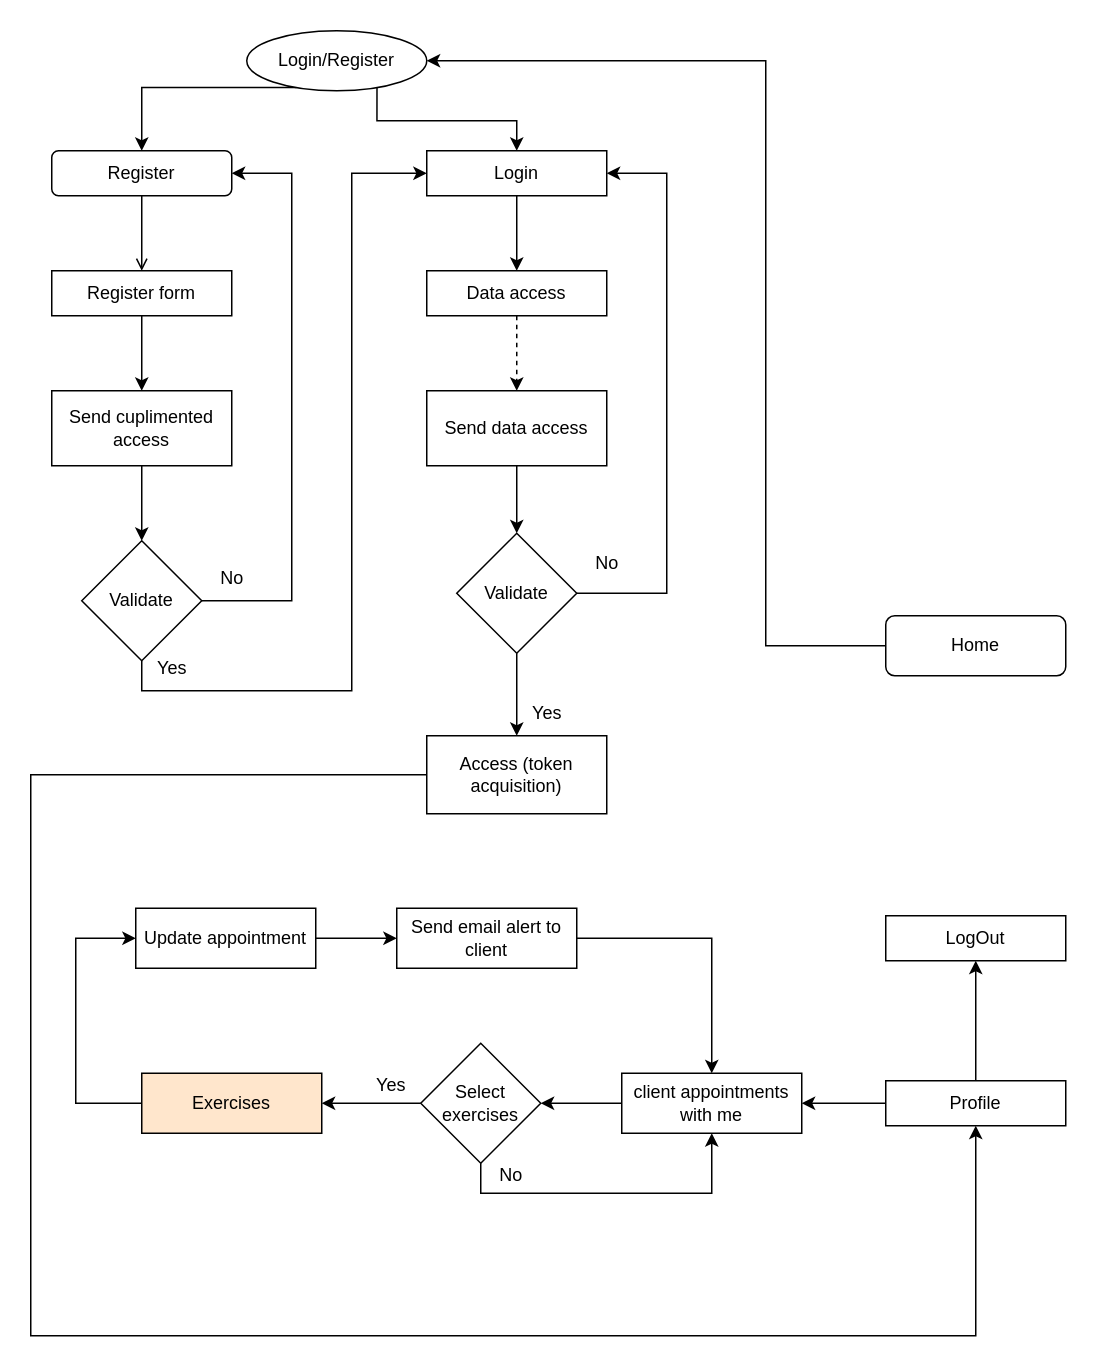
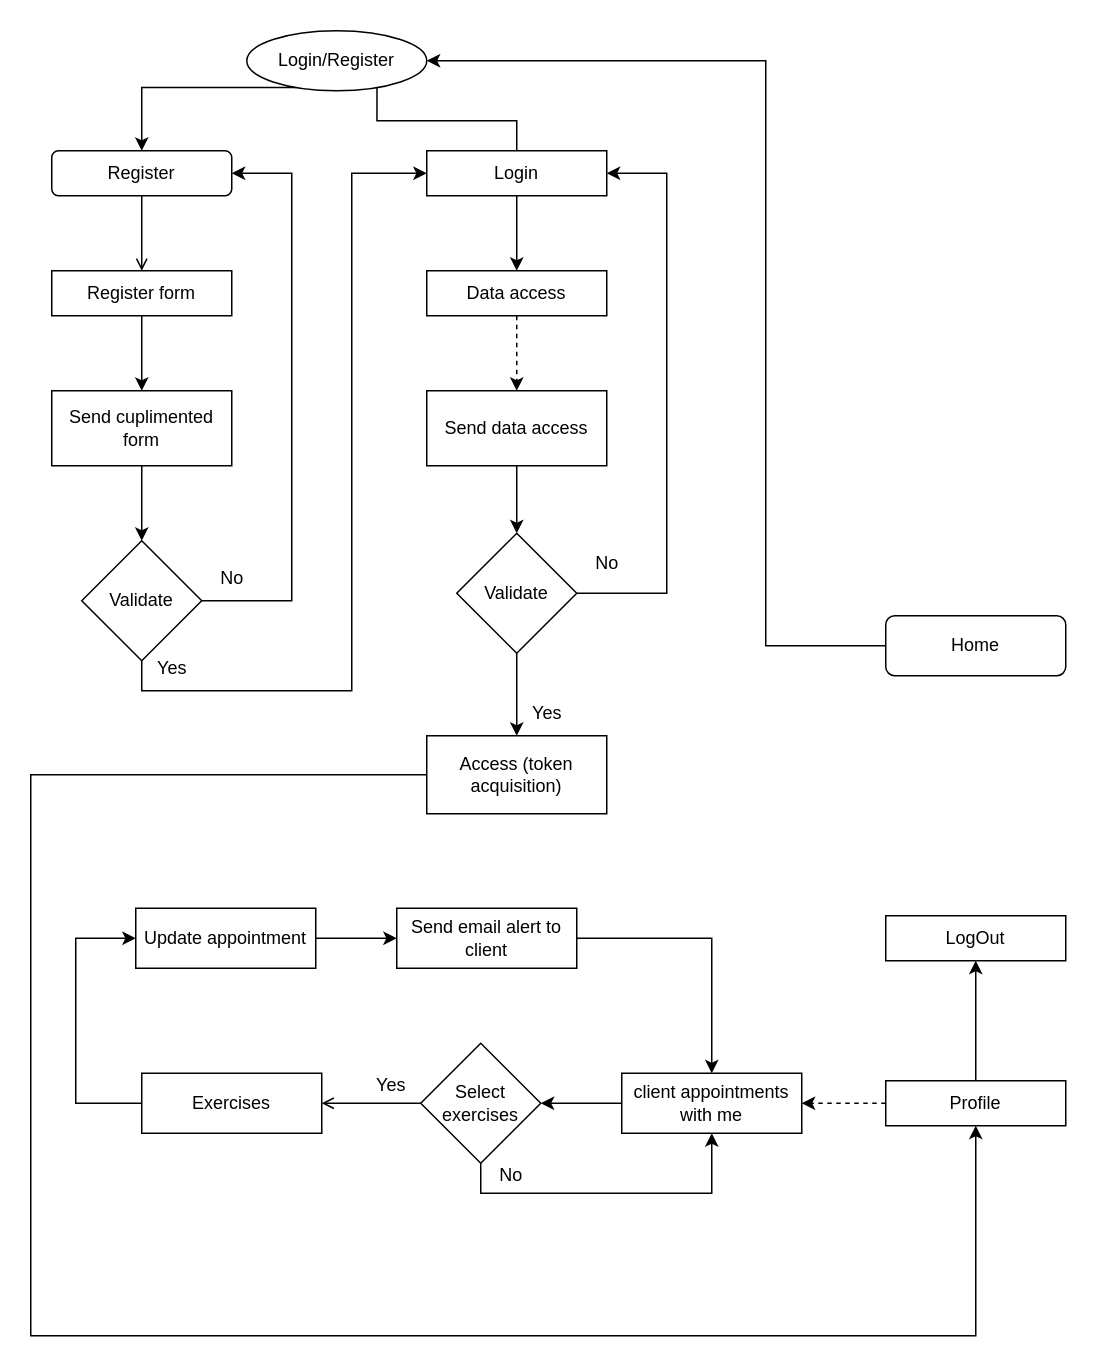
(517, 139) -> (517, 143)
(142, 428) -> (142, 428)
(232, 1103) -> (232, 1103)
(333, 1103) -> (330, 1103)
(848, 1103) -> (848, 1103)
